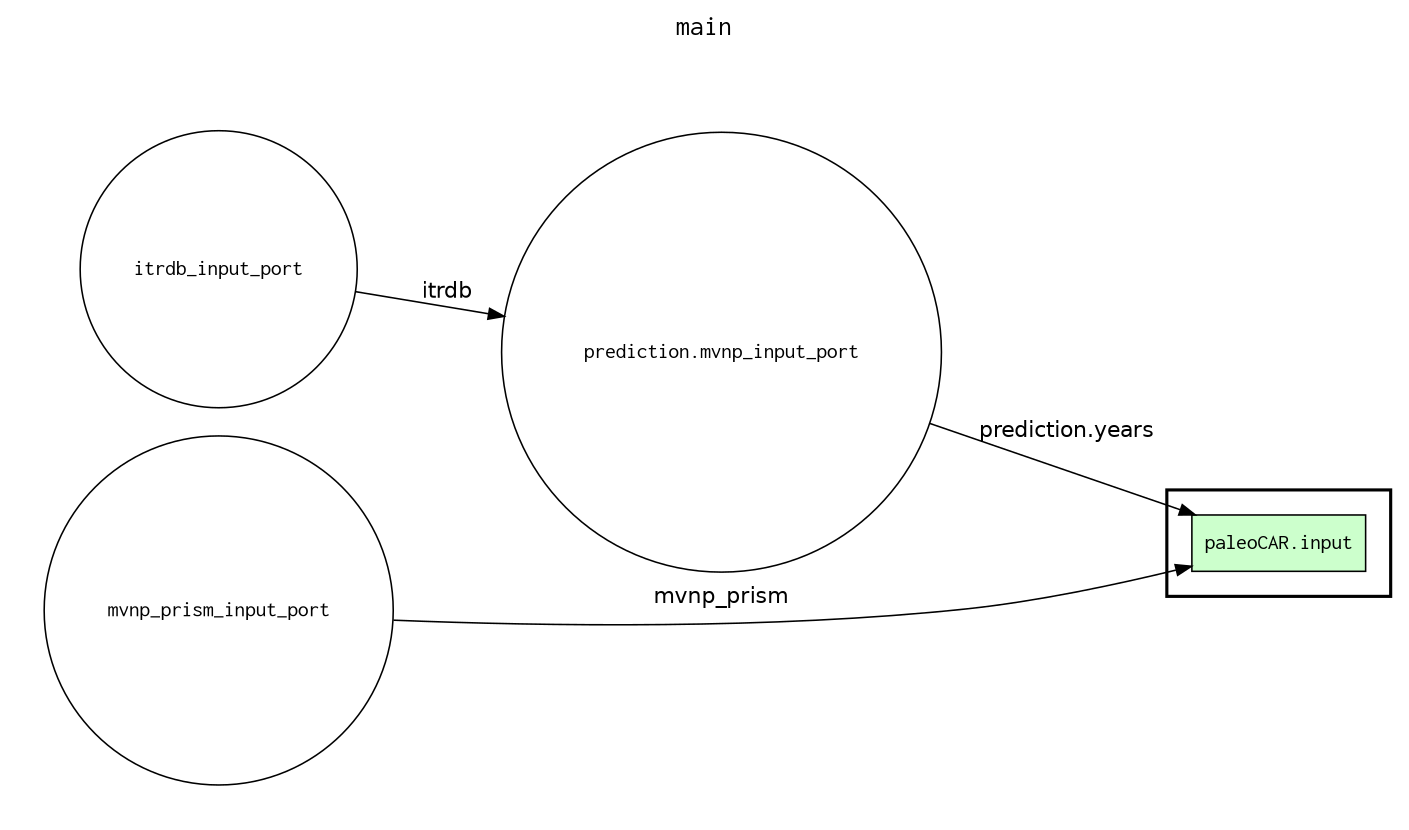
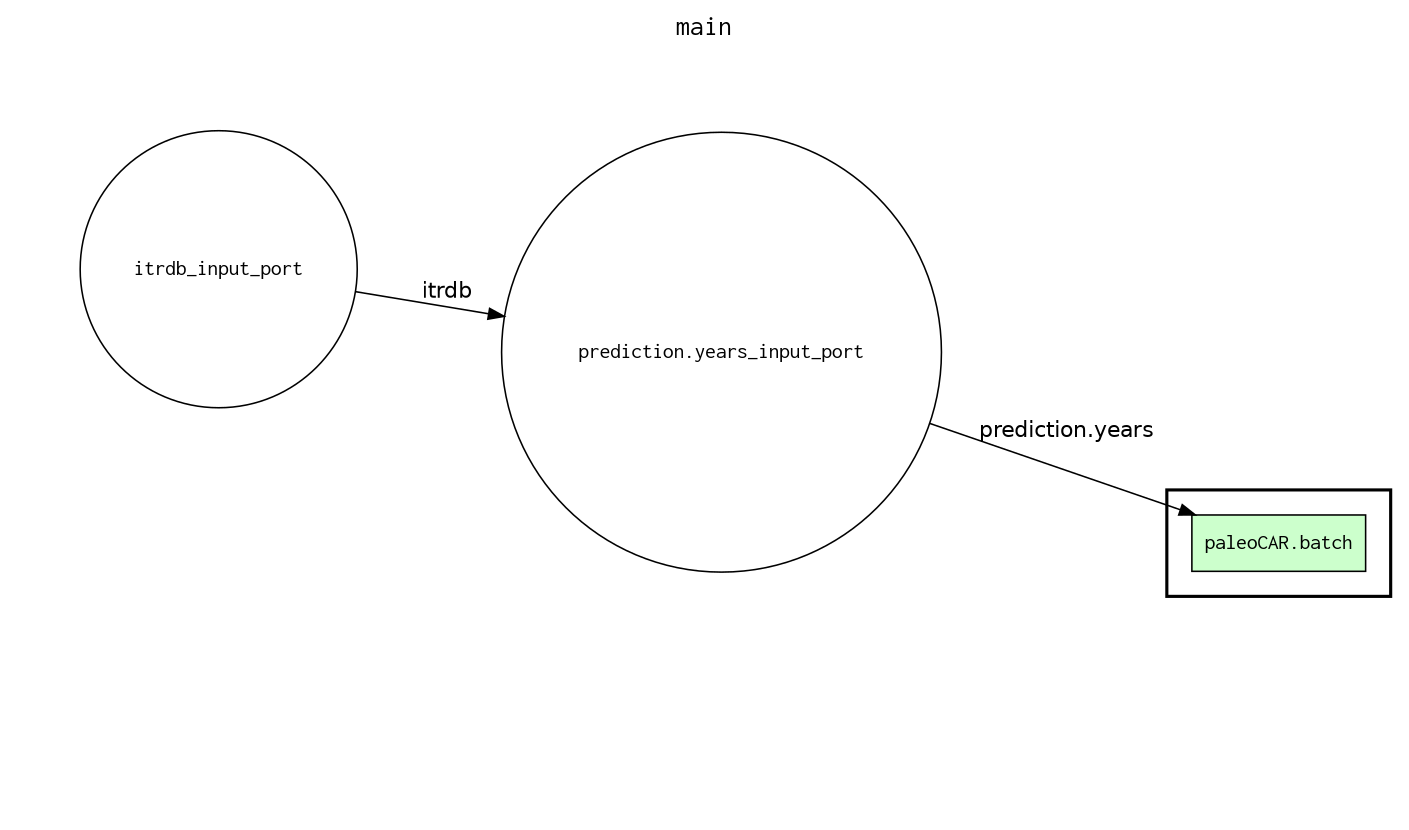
(722, 352) -> (722, 352)
(1279, 543) -> (1279, 543)
(219, 610) -> none
